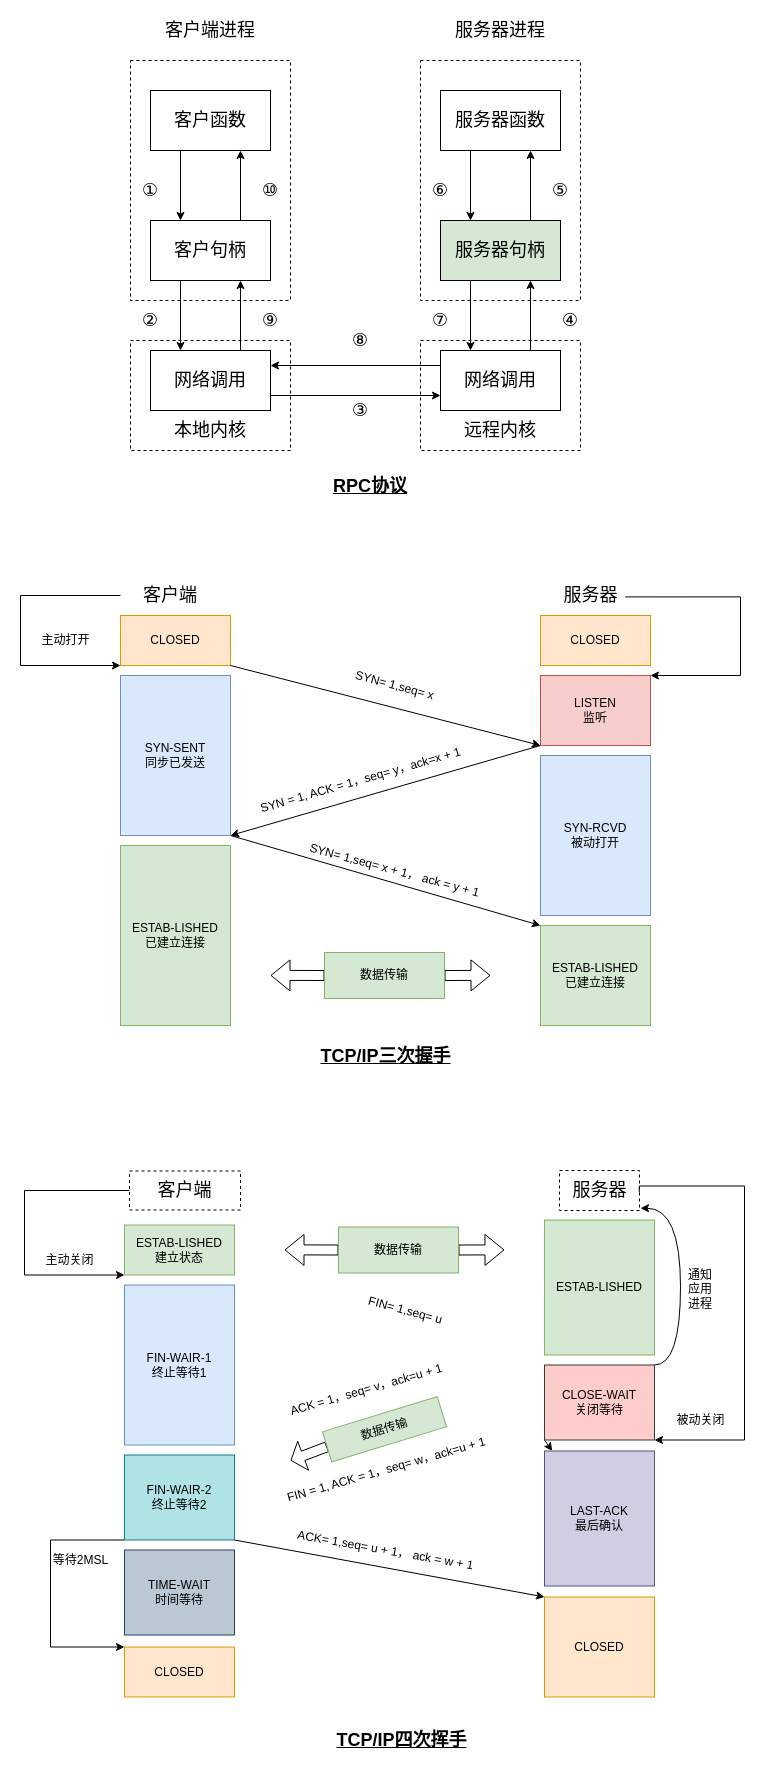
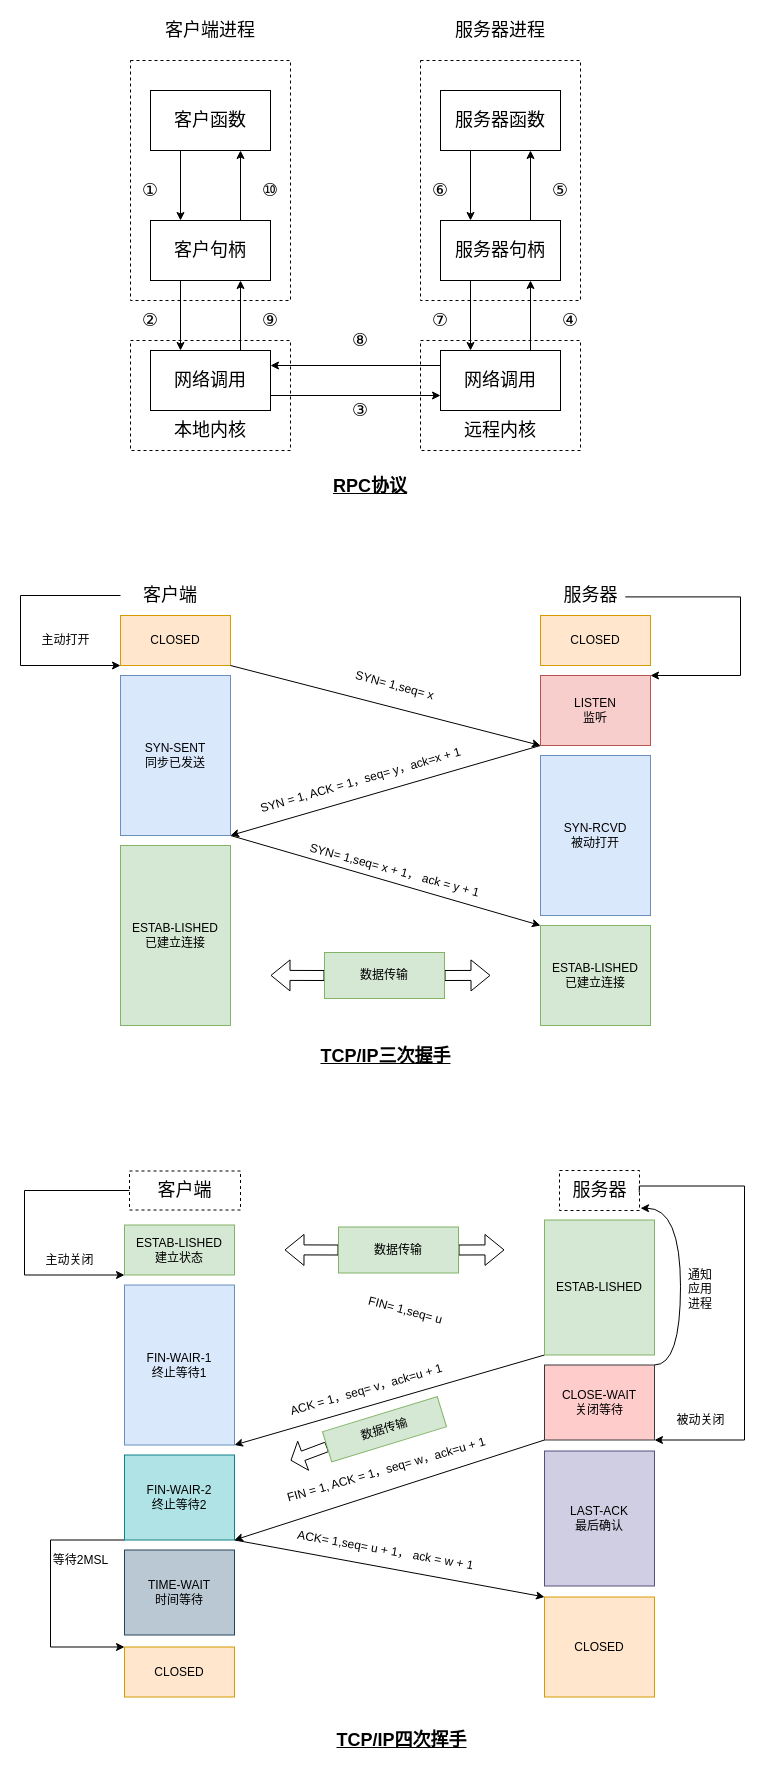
(501, 251) -> (501, 251)
none -> (393, 1399)
(546, 1442) -> (393, 1489)
